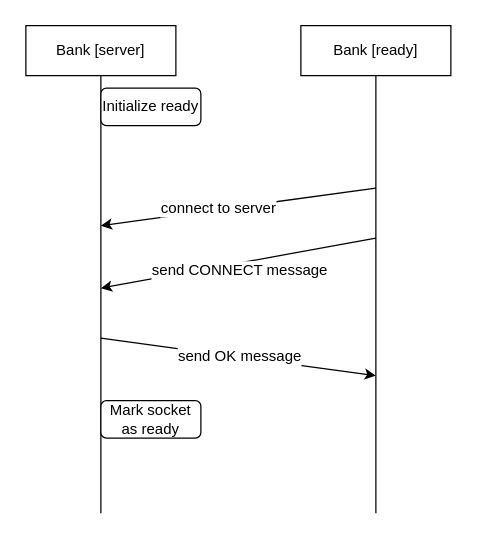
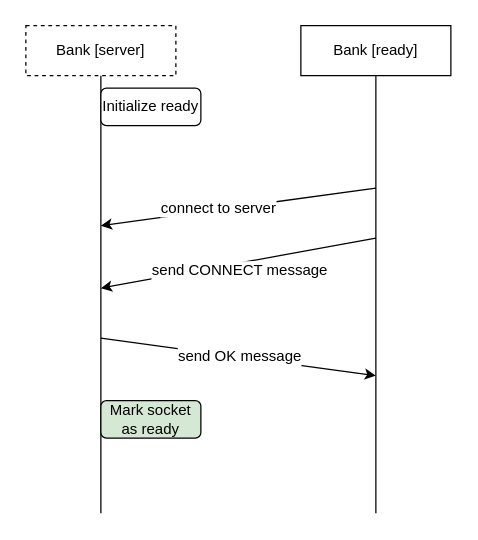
(101, 51) -> (101, 51)
(151, 419) -> (151, 419)
